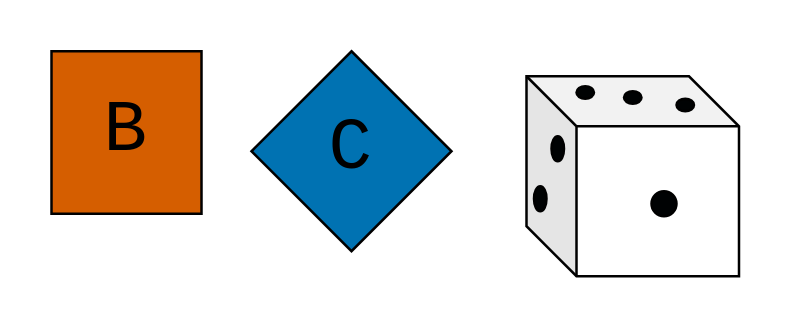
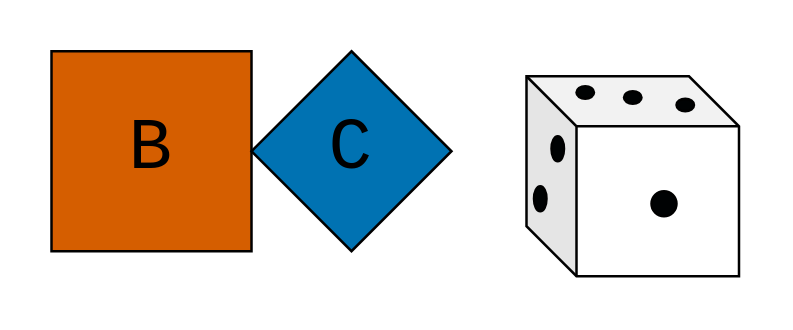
(126, 133) -> (151, 151)
